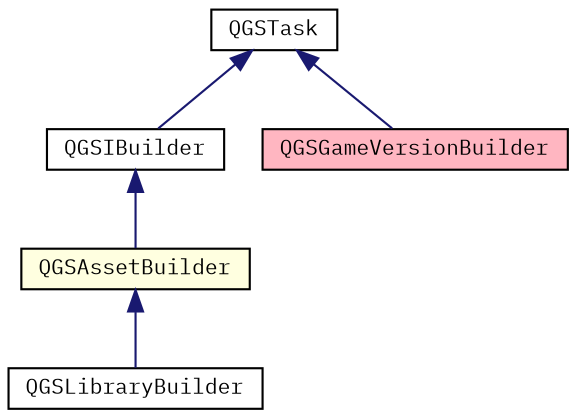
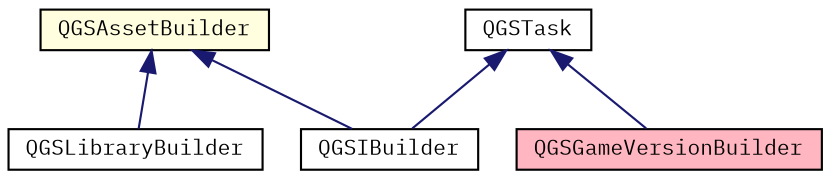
(136, 220) -> (282, 94)
